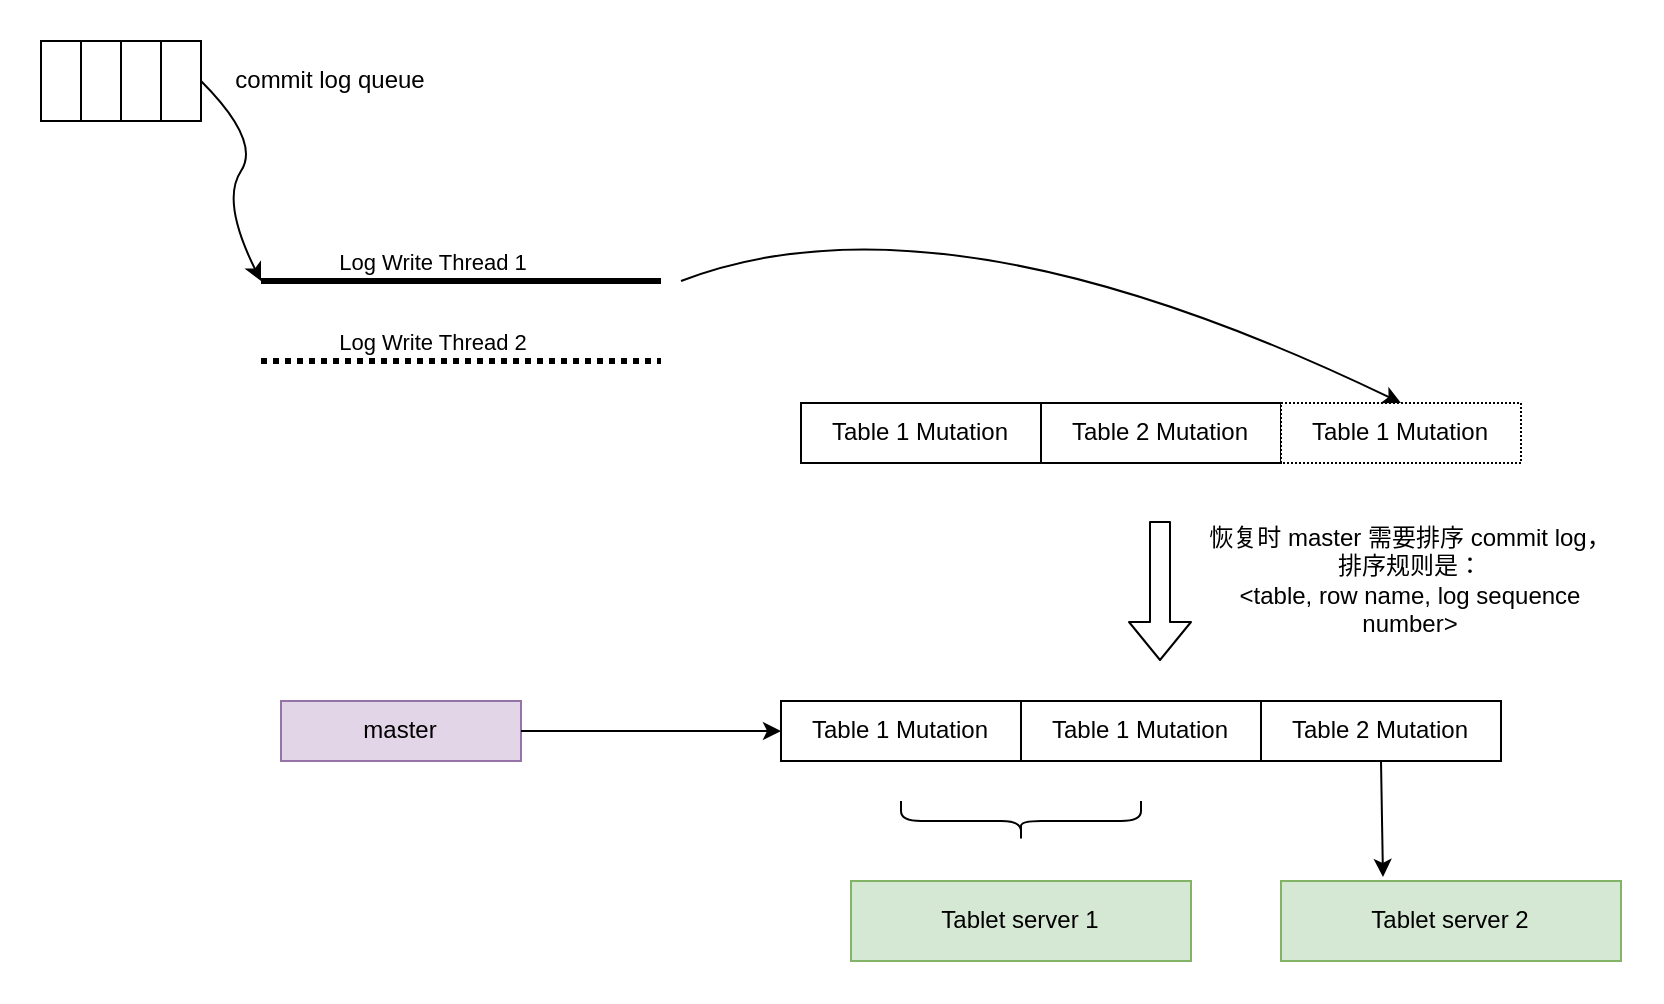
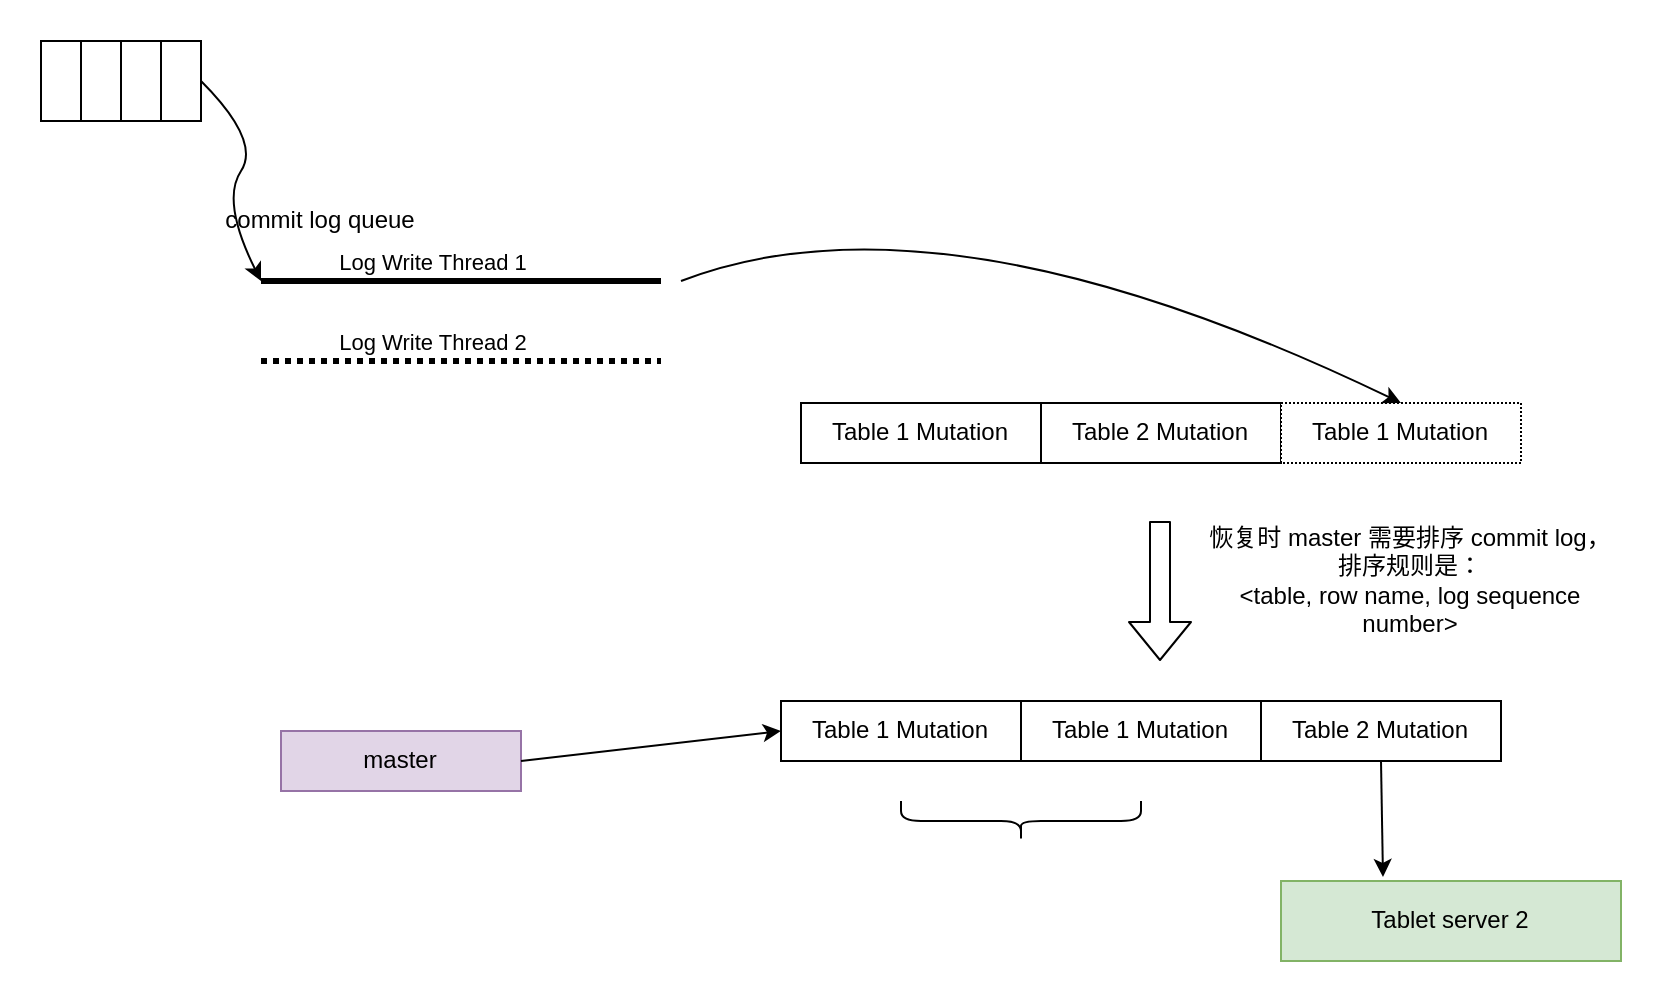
(331, 81) -> (321, 221)
(401, 731) -> (401, 761)
(1021, 921) -> none
